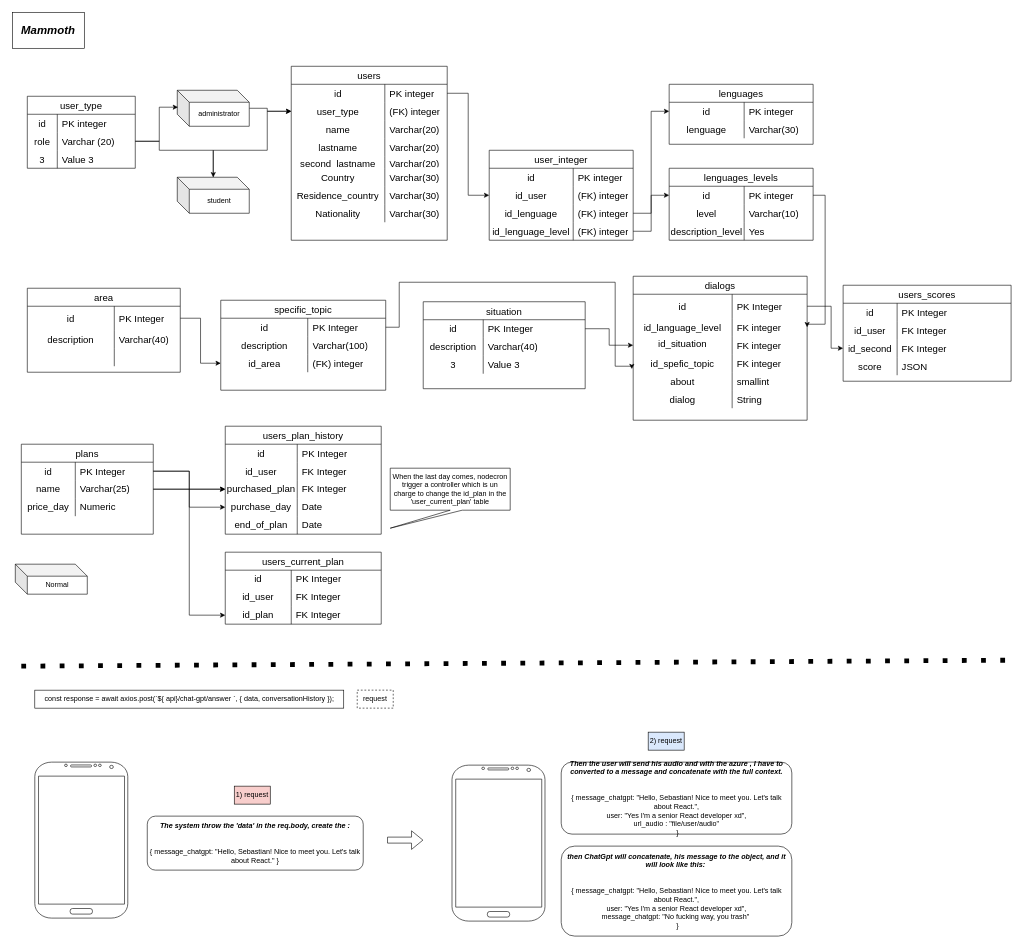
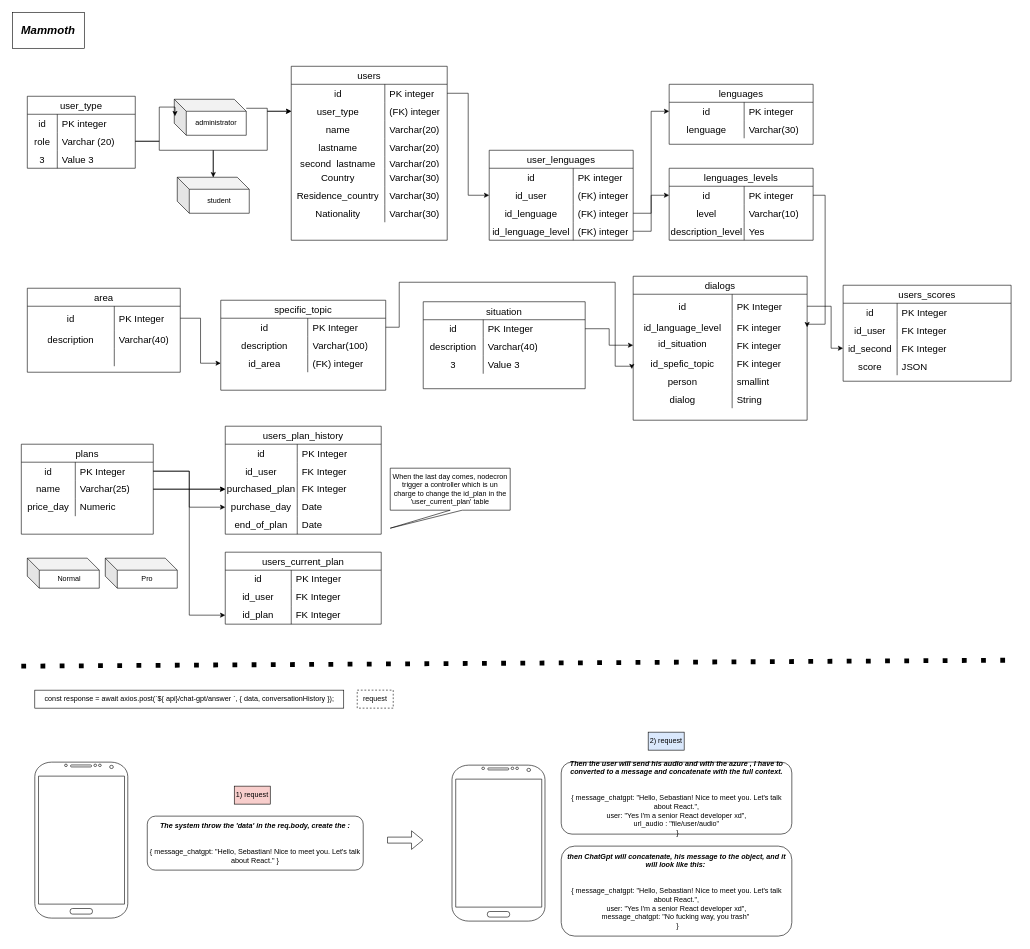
(213, 108) -> (210, 117)
(561, 160) -> (561, 160)
(683, 381) -> (683, 381)
none -> (141, 573)
(51, 579) -> (63, 573)
